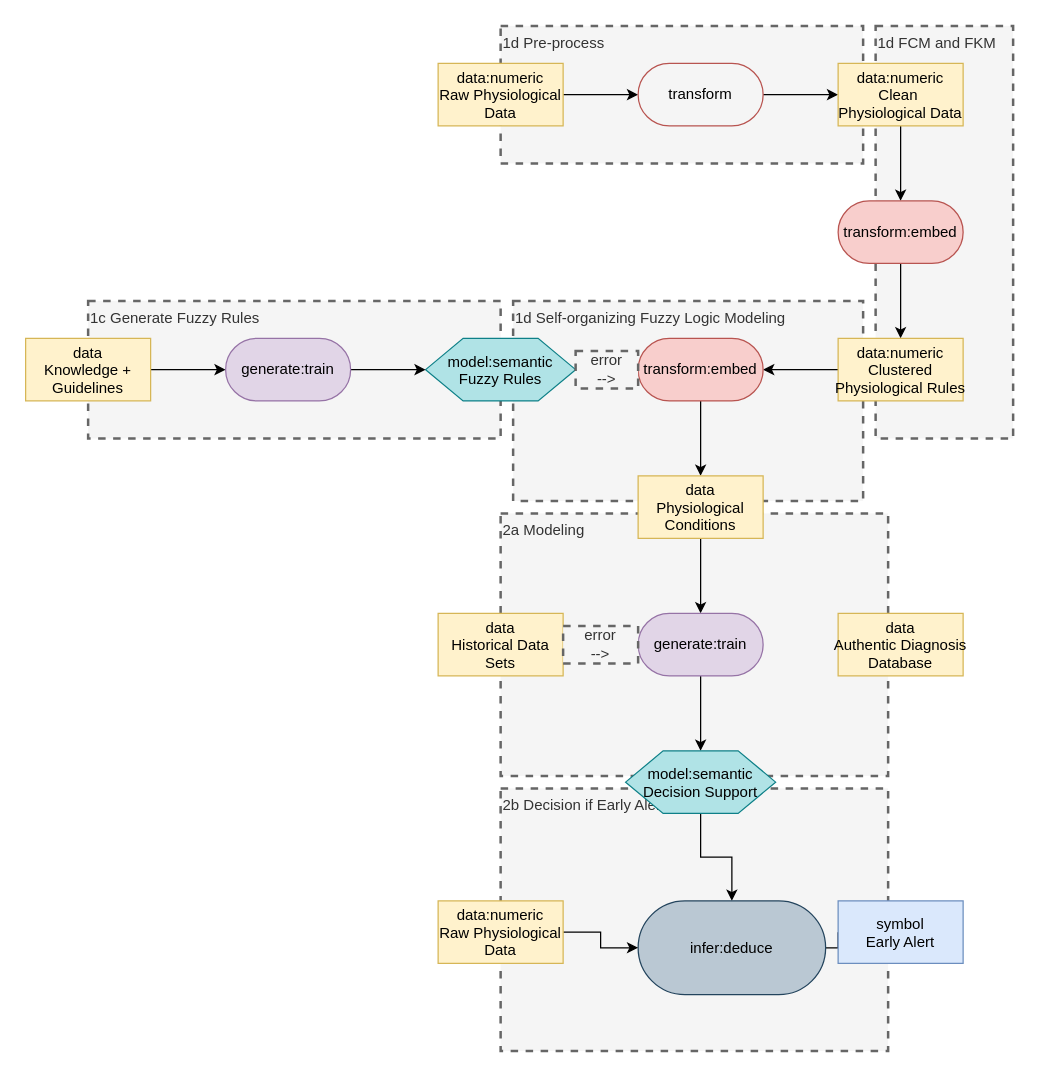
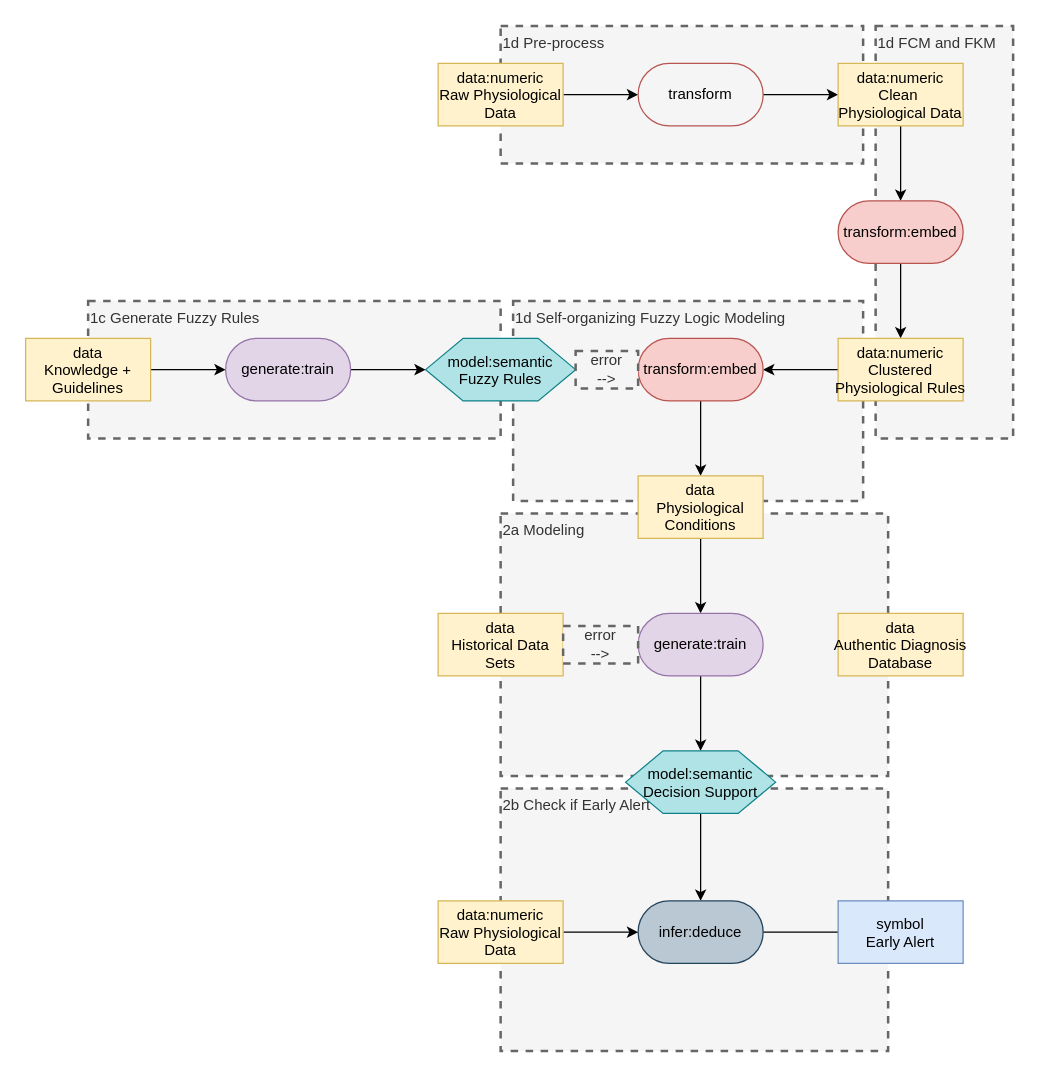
(595, 806) -> (586, 806)
(732, 948) -> (701, 932)
